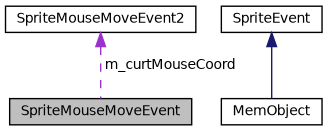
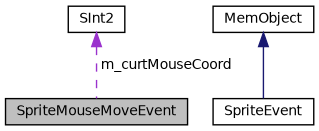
(101, 19) -> (97, 19)
(272, 73) -> (263, 73)
